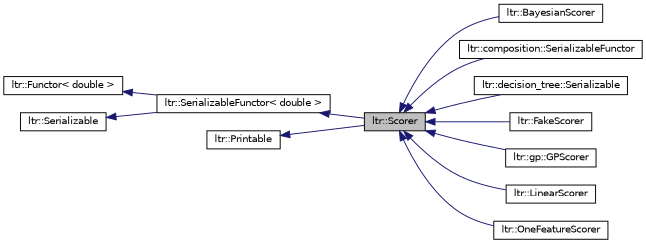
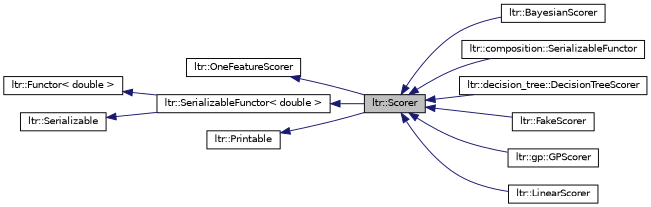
(551, 86) -> (553, 86)
(438, 194) -> (332, 86)
